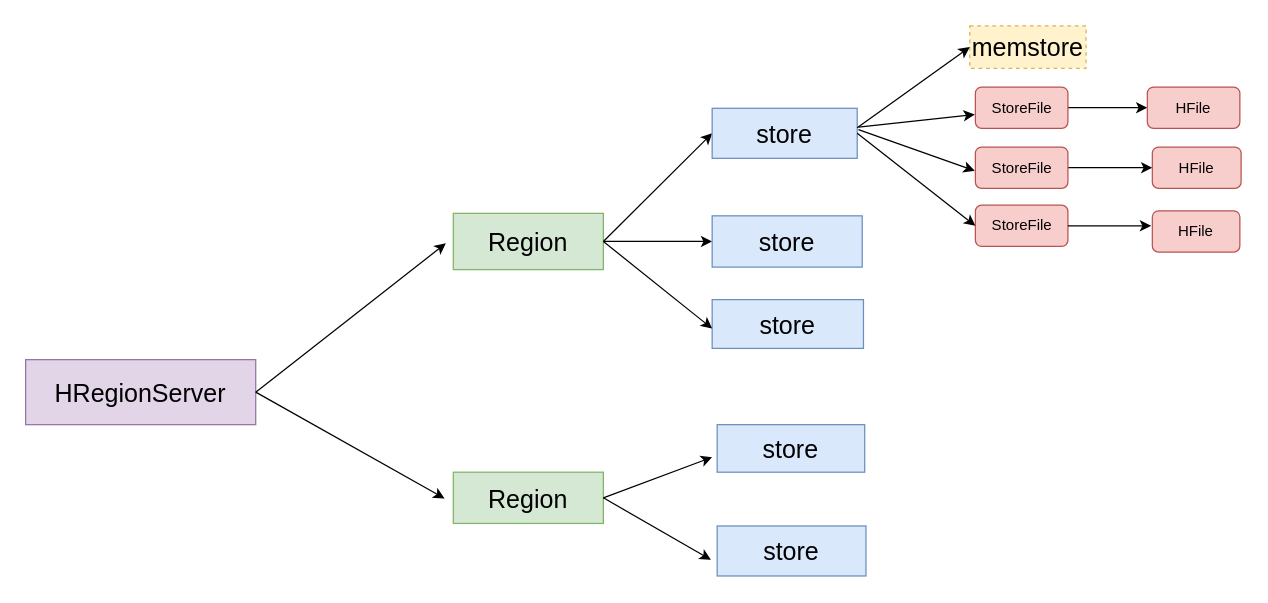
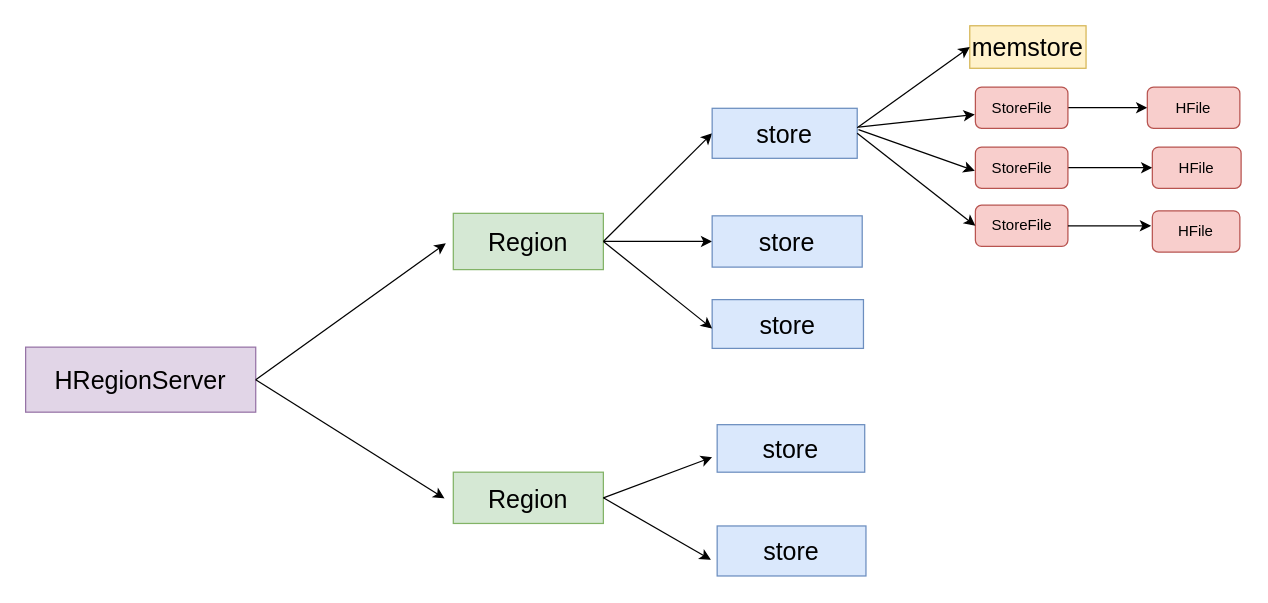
(1028, 47) -> (1028, 47)
(141, 392) -> (141, 379)
